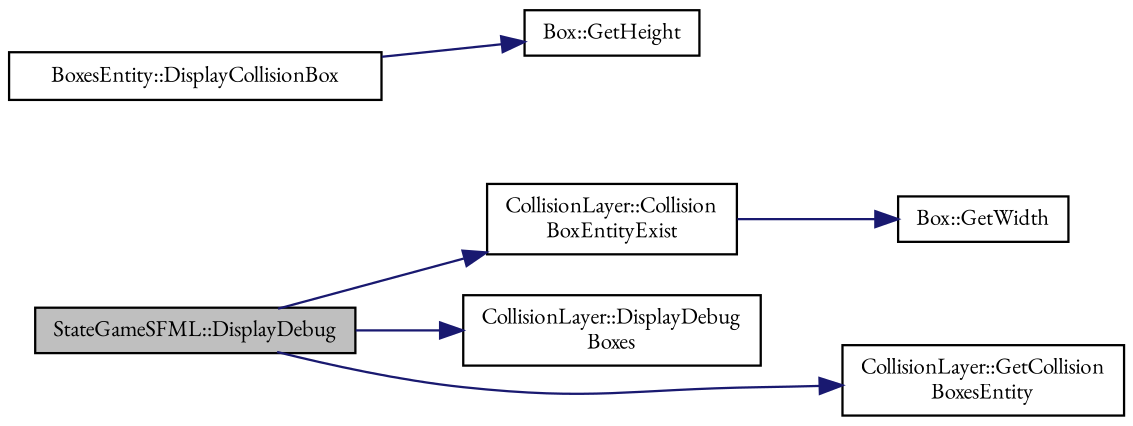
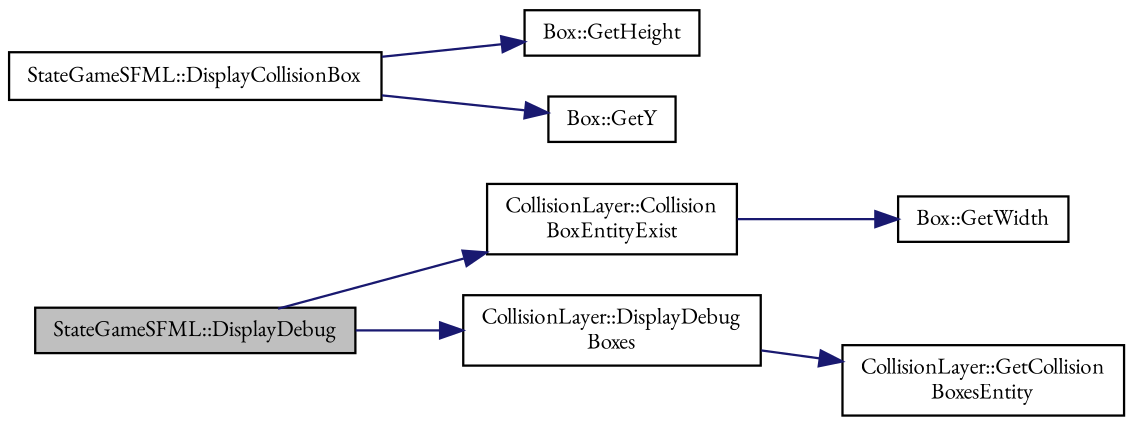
(195, 76) -> (195, 76)
none -> (612, 119)
(546, 393) -> (790, 354)
